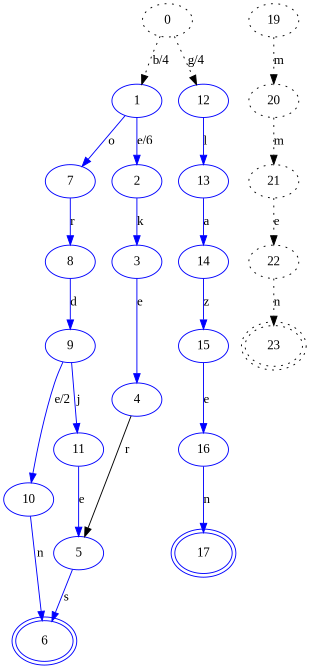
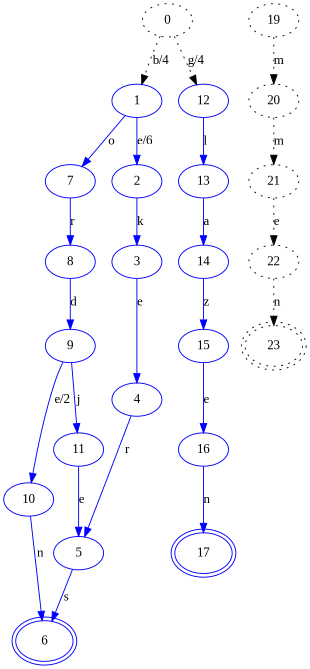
(110, 472) -> (110, 472)
